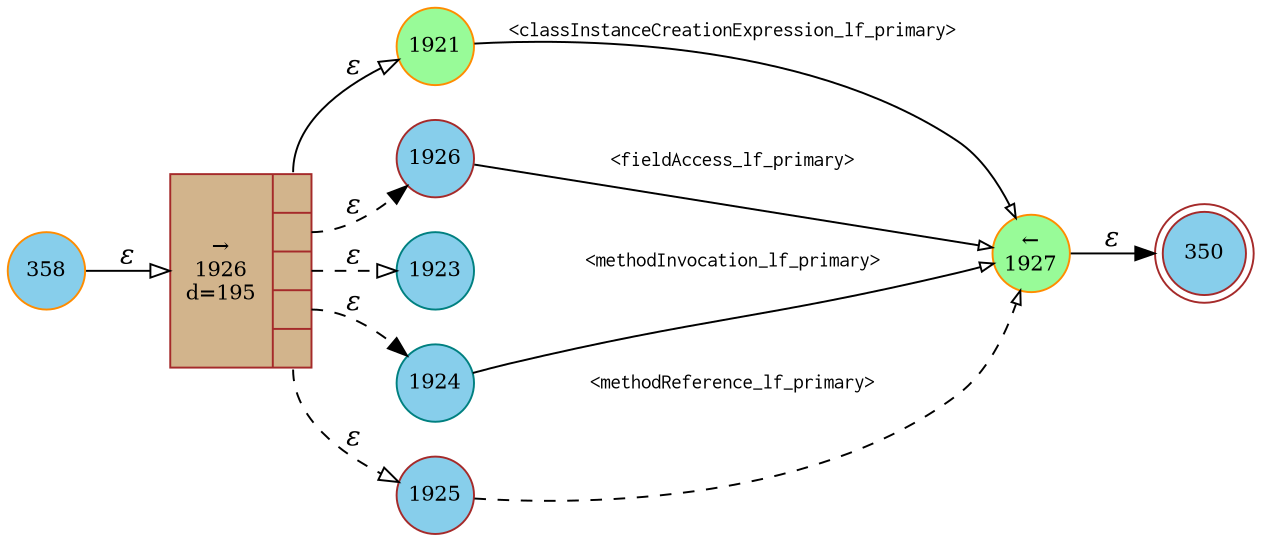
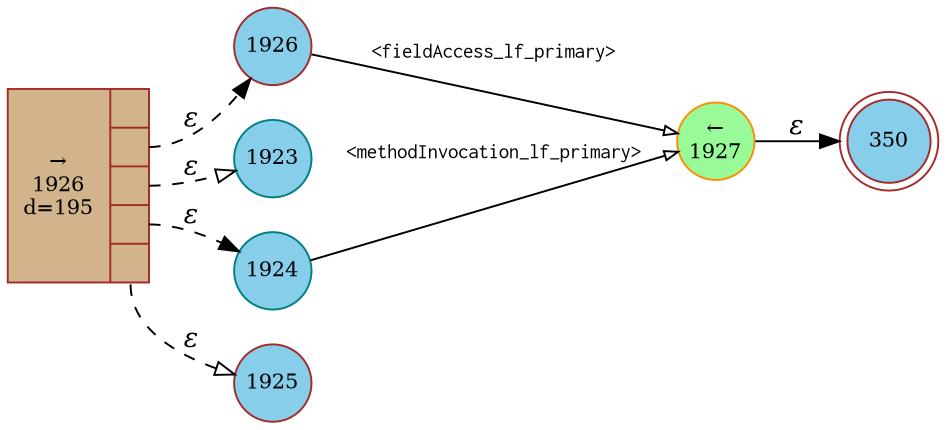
(435, 46) -> none
(46, 271) -> none
(779, 474) -> none
